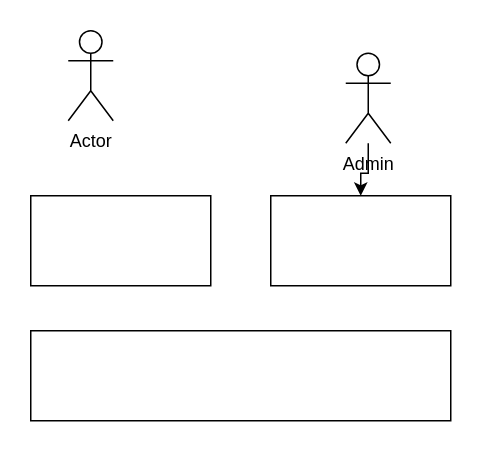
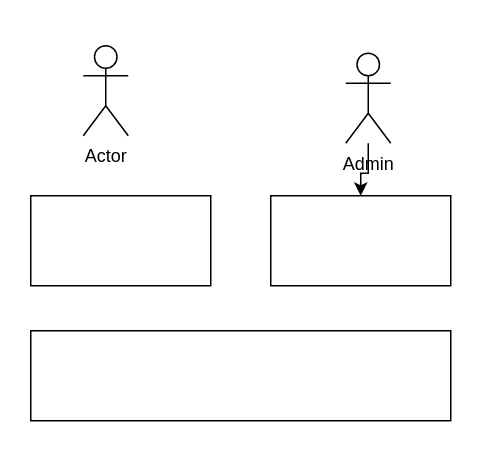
(91, 76) -> (106, 91)
